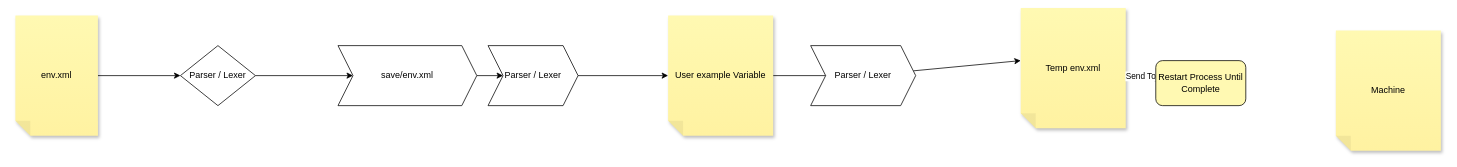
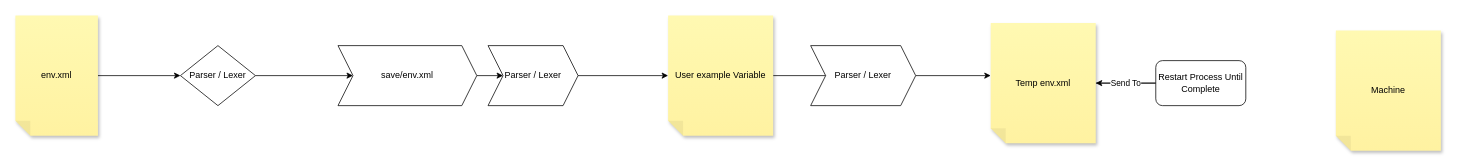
(1073, 68) -> (1043, 83)
(1200, 83) -> (1200, 83)
